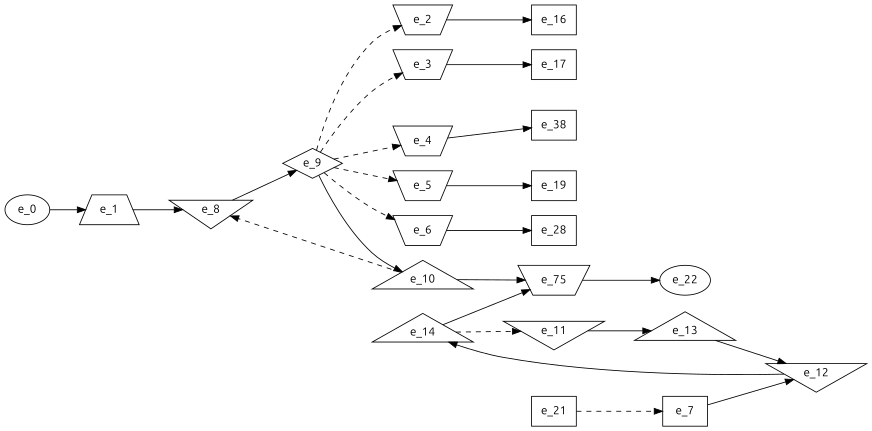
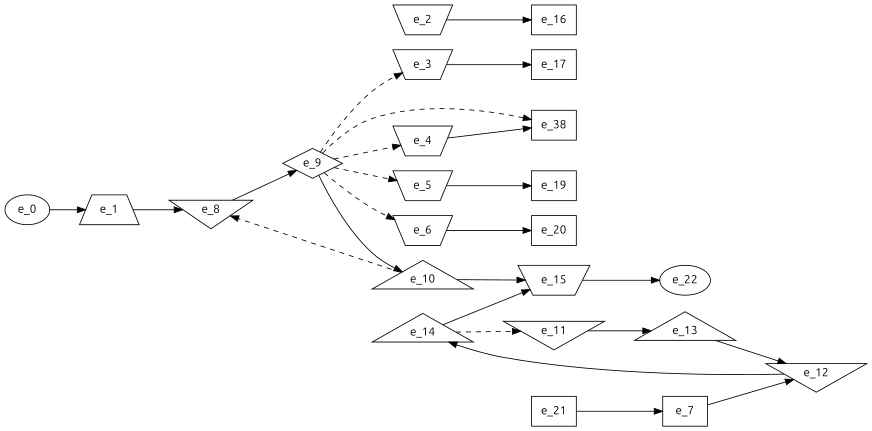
(344, 81) -> (417, 110)
(554, 231) -> (554, 231)
(554, 280) -> (554, 280)
(615, 411) -> (615, 411)
